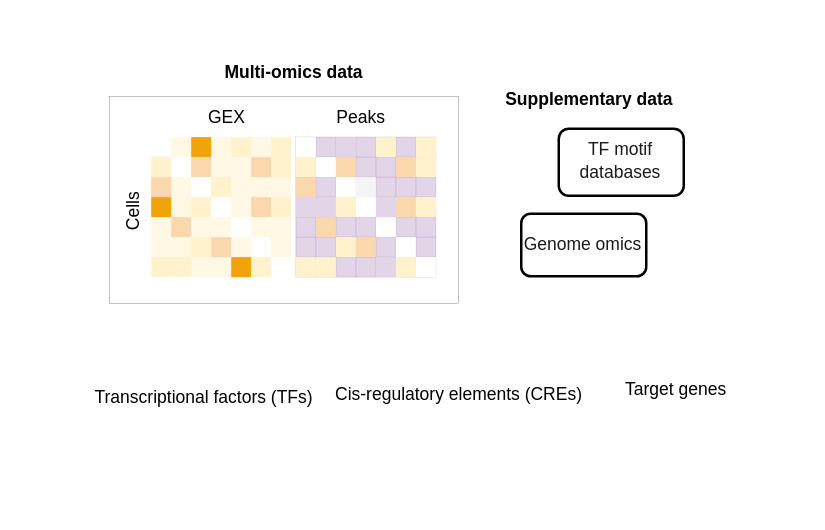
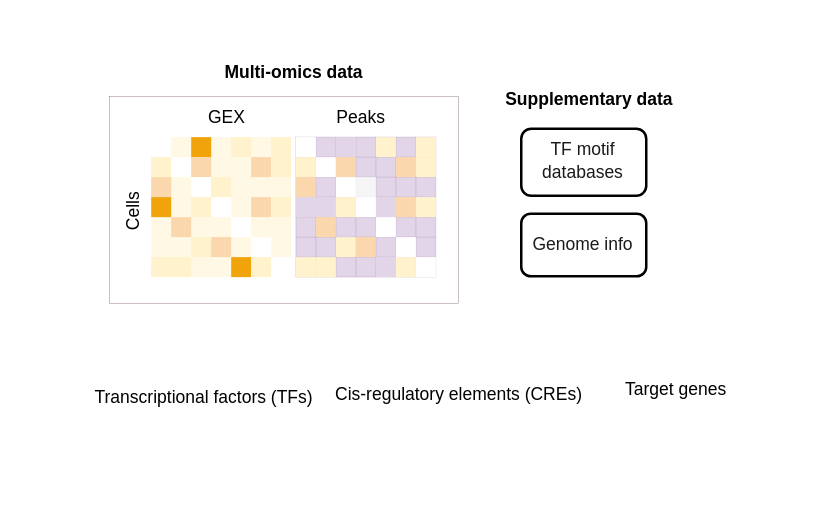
(621, 162) -> (584, 162)
(584, 246) -> (584, 246)
